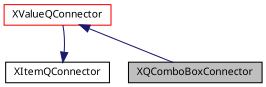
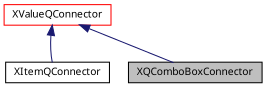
(64, 39) -> (51, 49)
